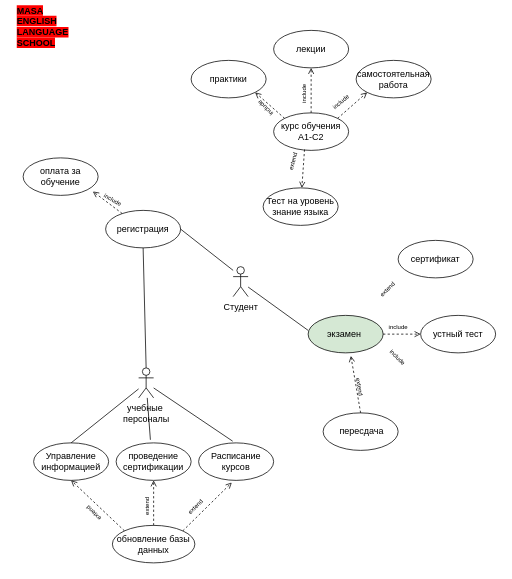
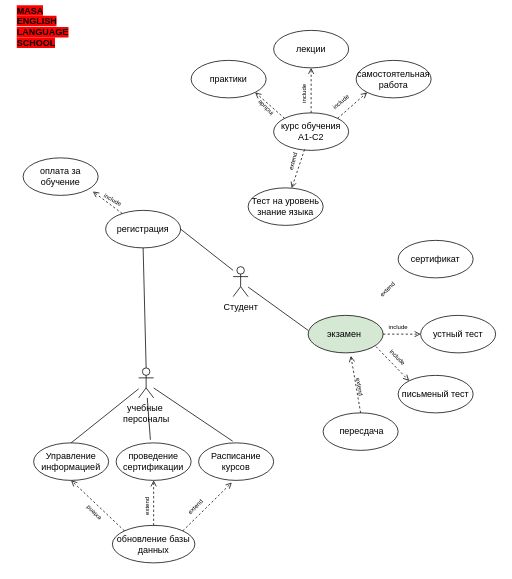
(300, 207) -> (285, 207)
none -> (391, 363)
none -> (435, 394)
